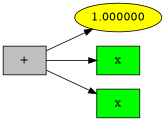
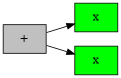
(118, 18) -> none
